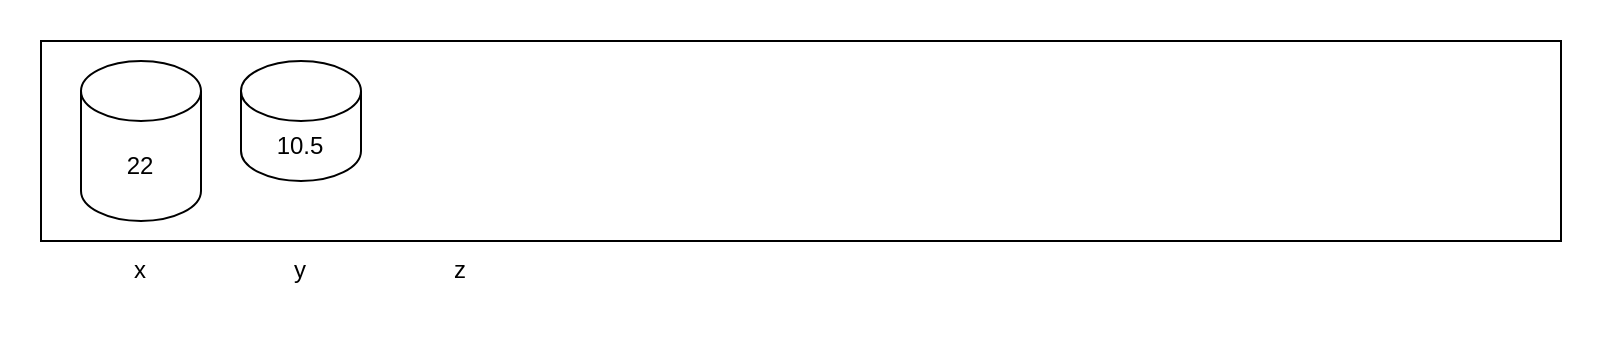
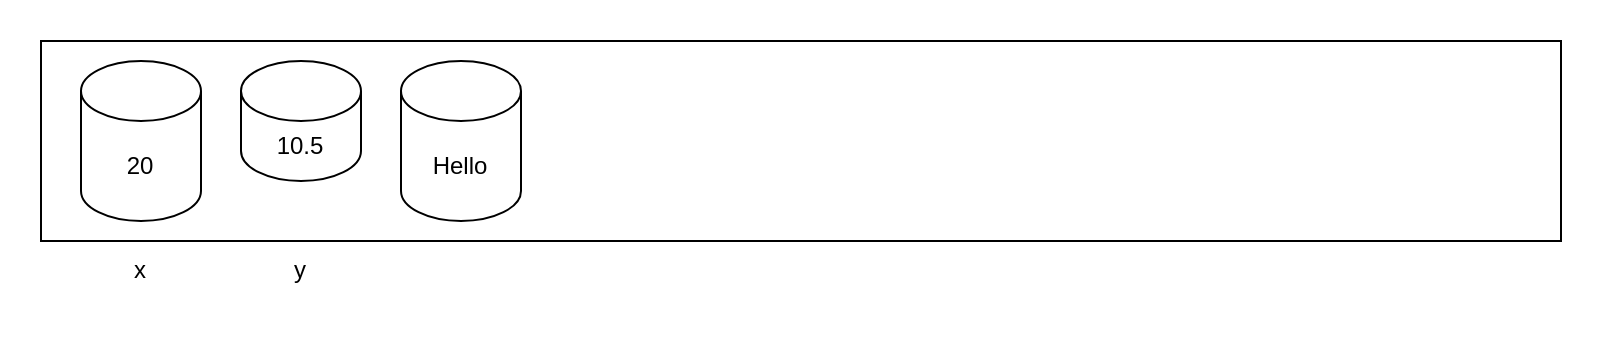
none -> (461, 141)
(141, 167) -> (141, 167)
(461, 271) -> none
